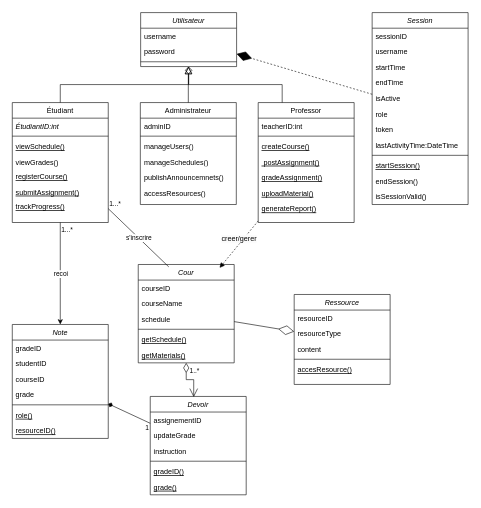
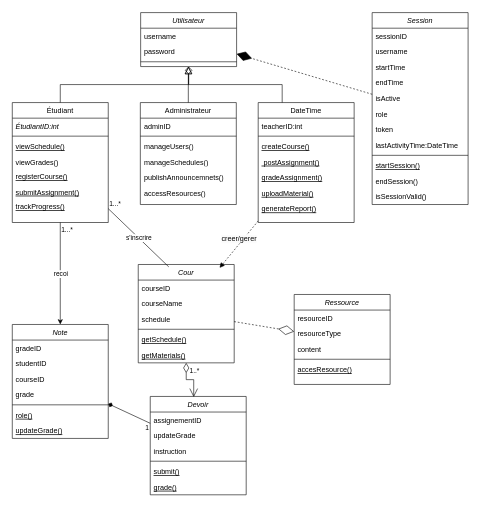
(306, 110) -> (306, 110)
(257, 325) -> (257, 325)
(40, 431) -> (42, 431)
(172, 472) -> (169, 472)
